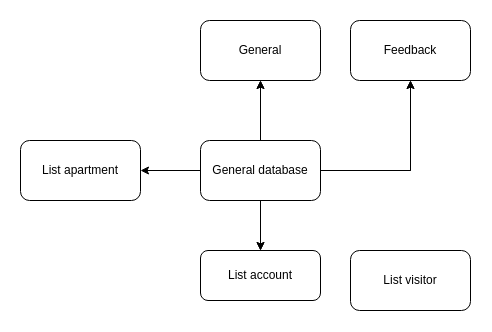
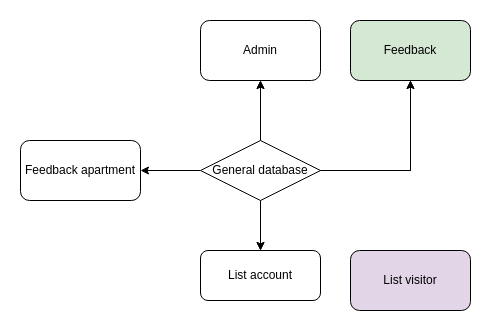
(261, 51) -> (261, 51)
(411, 51) -> (411, 51)
(81, 171) -> (81, 171)
(261, 171) -> (261, 171)
(411, 281) -> (411, 281)
